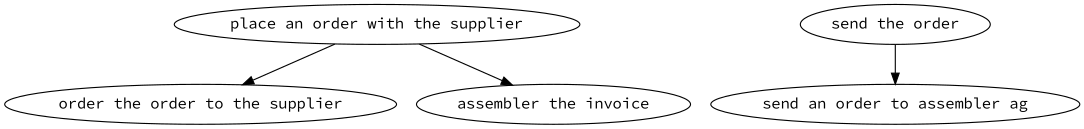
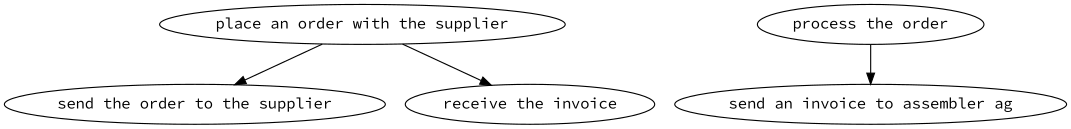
(895, 24) -> (871, 24)
(201, 104) -> (195, 104)
(554, 104) -> (530, 104)
(895, 104) -> (871, 104)
